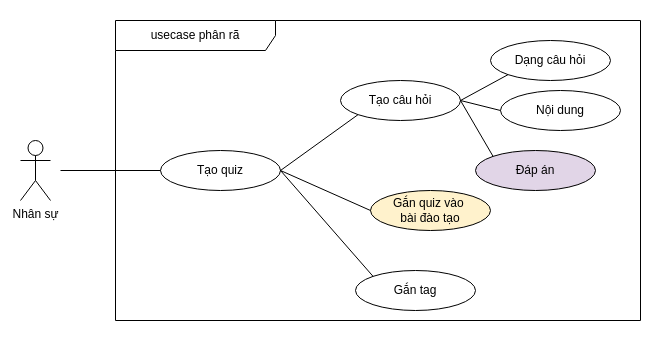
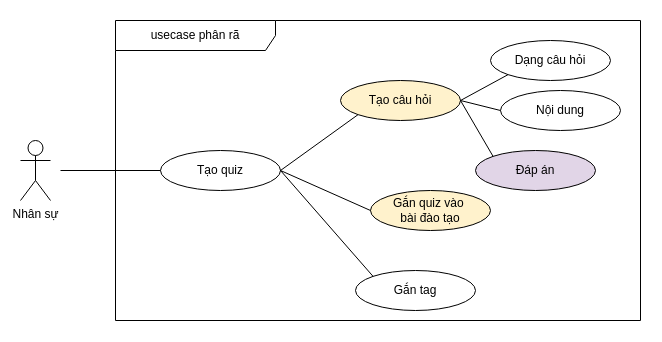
(401, 101) -> (401, 101)
